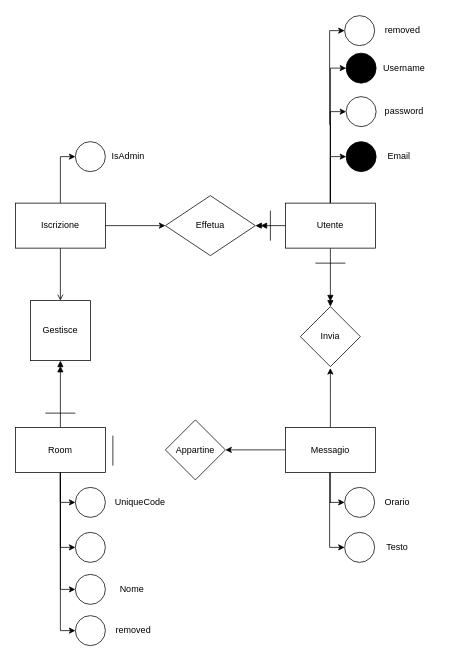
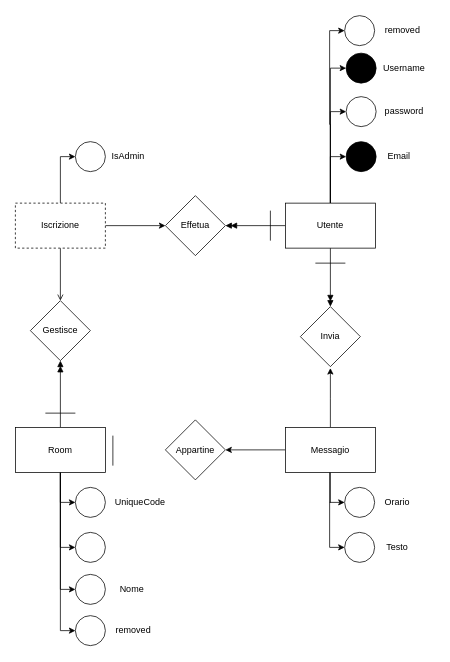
(60, 225) -> (60, 225)
(210, 225) -> (195, 225)
(60, 330) -> (60, 330)
